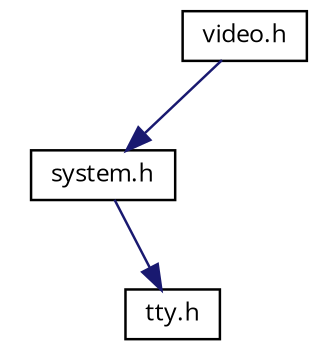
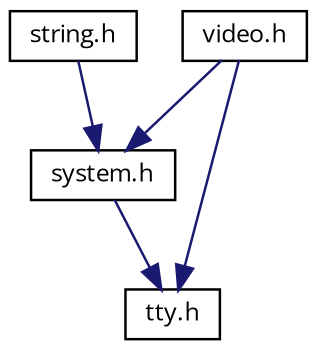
none -> (73, 36)
none -> (212, 163)
